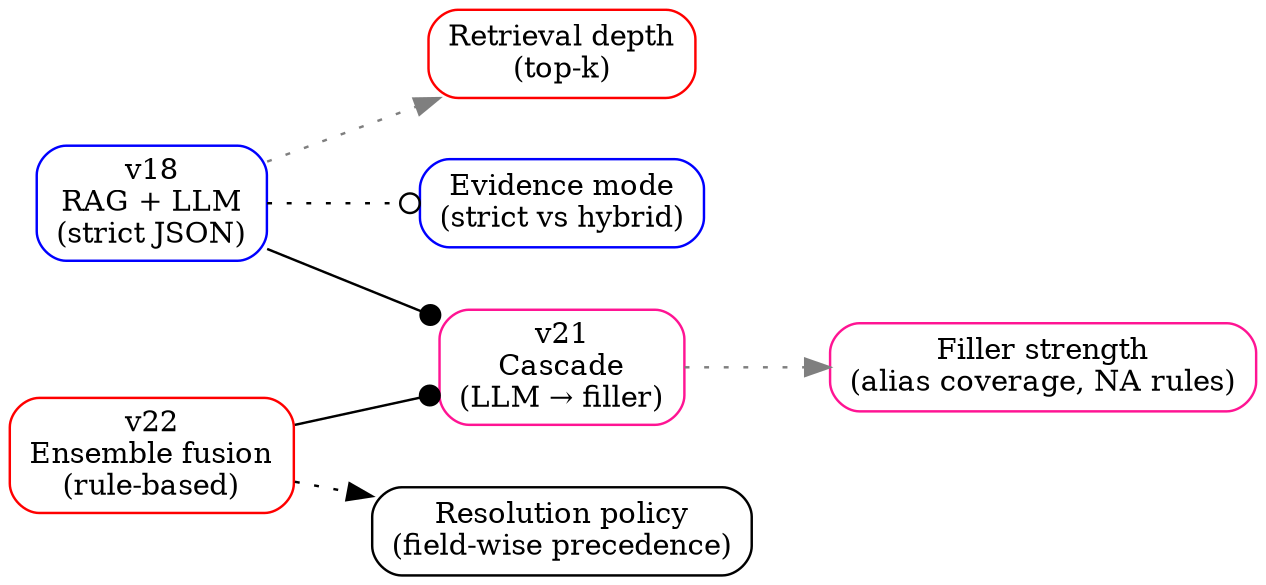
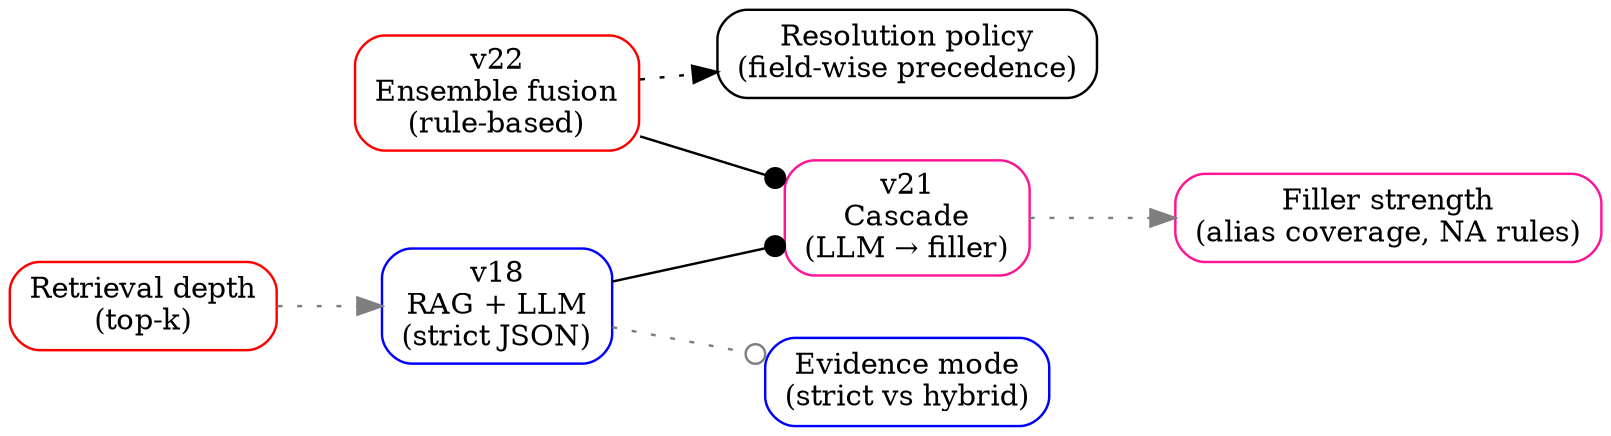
(342, 134) -> (317, 306)
(333, 203) -> (679, 340)
